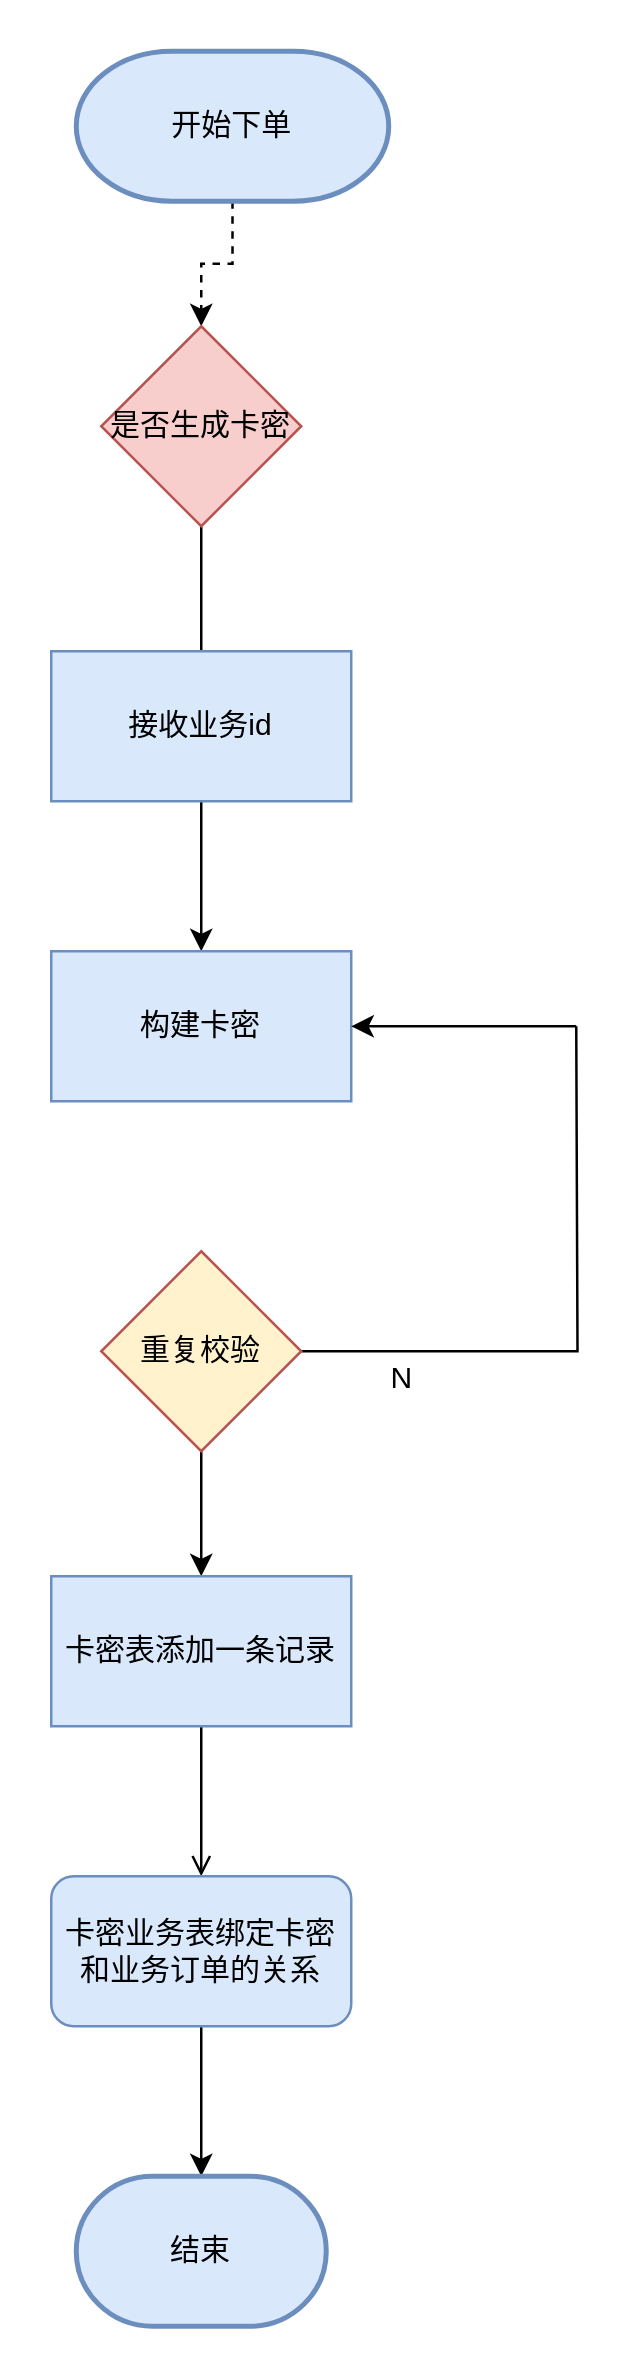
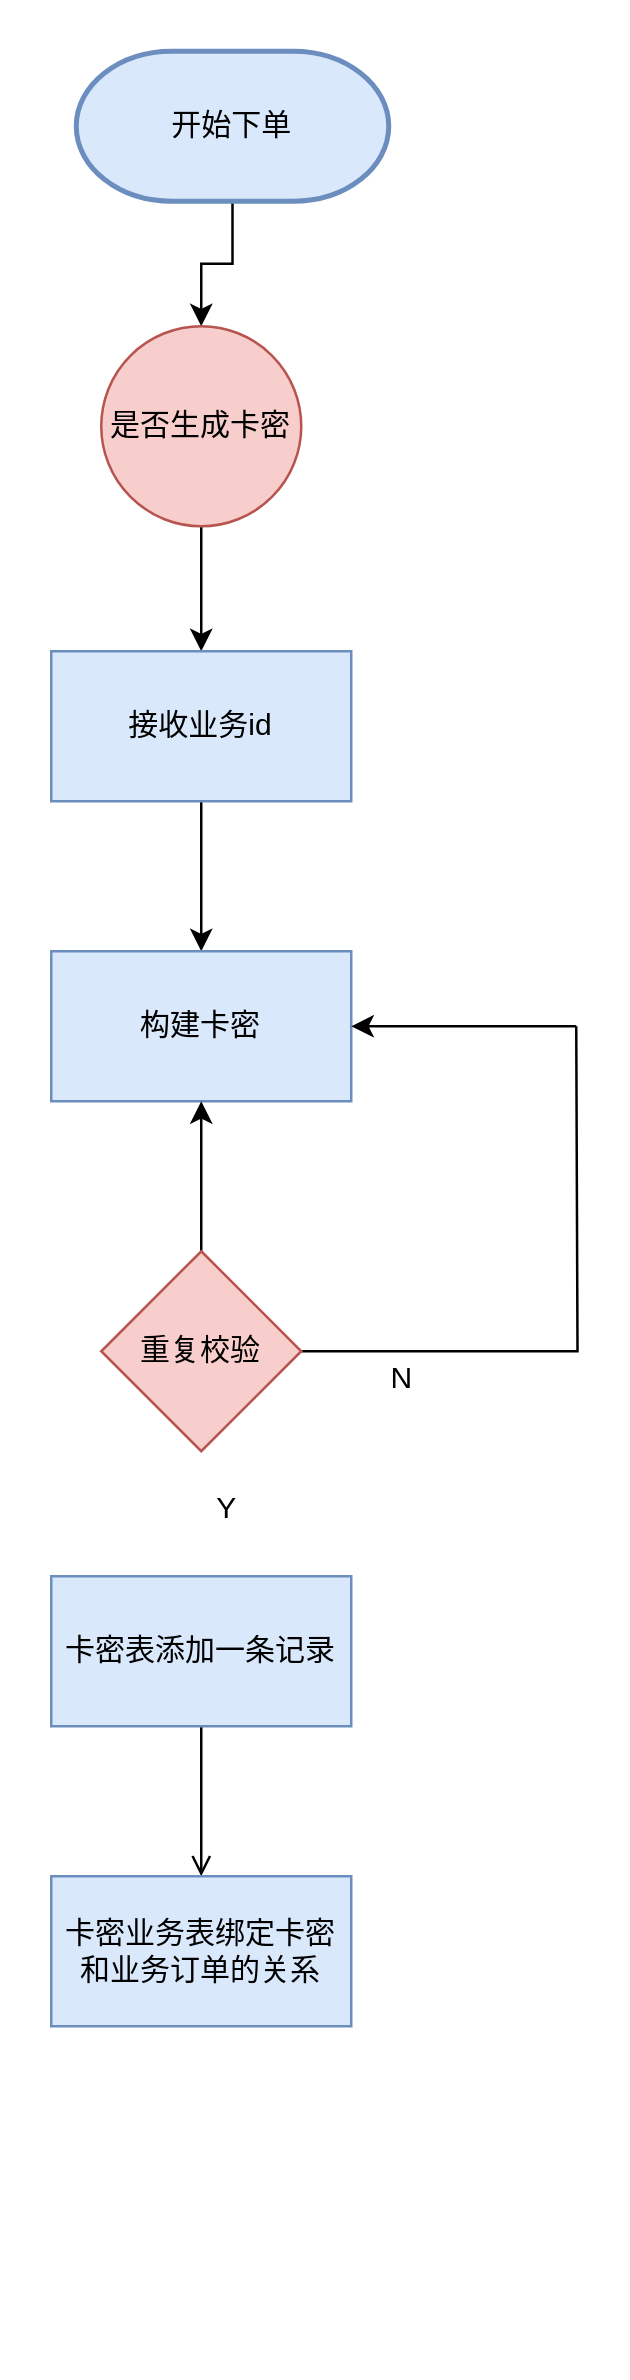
(224, 264) -> (224, 264)
(201, 426) -> (201, 426)
(201, 640) -> (201, 633)
(201, 1351) -> (201, 1351)
(201, 1505) -> (201, 1184)
none -> (226, 1509)
(201, 1951) -> (201, 1951)
(201, 2093) -> none
(201, 2251) -> none
